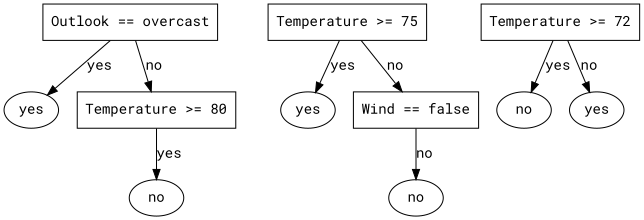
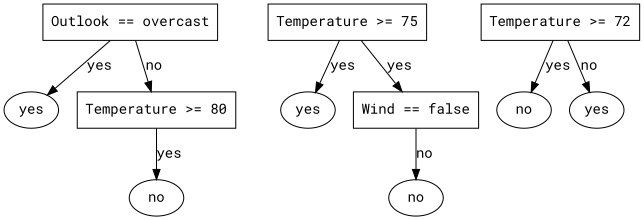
(395, 66) -> (399, 66)
